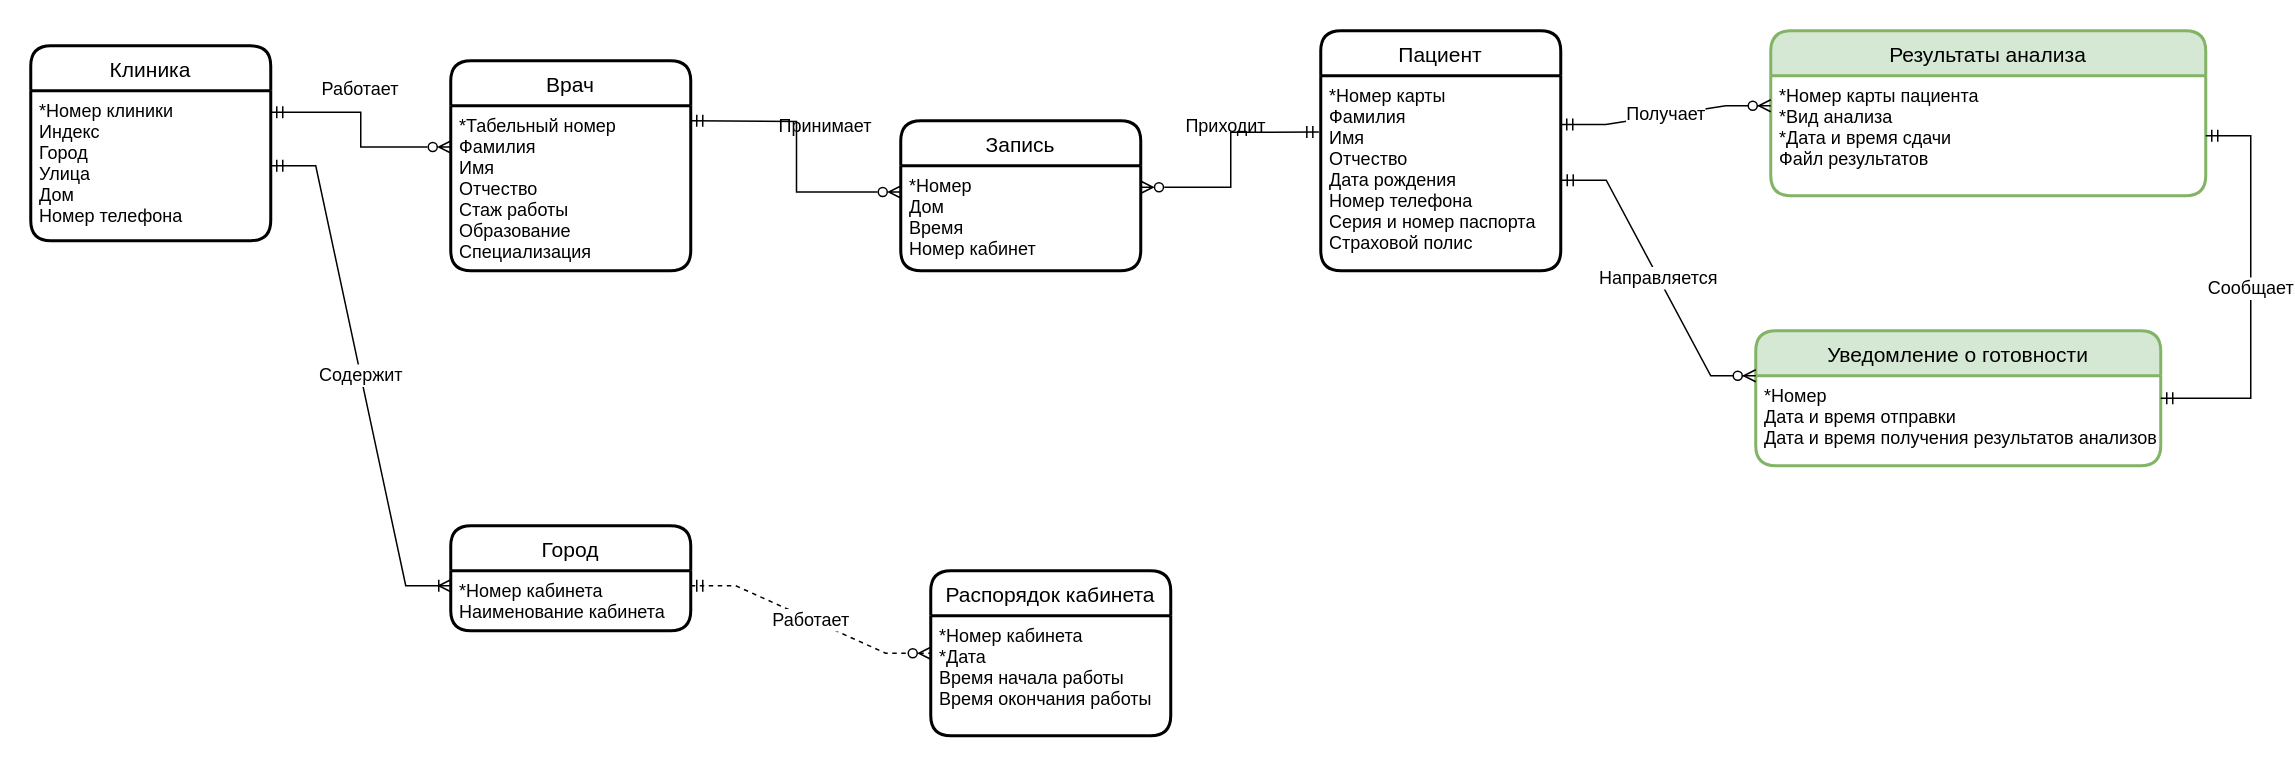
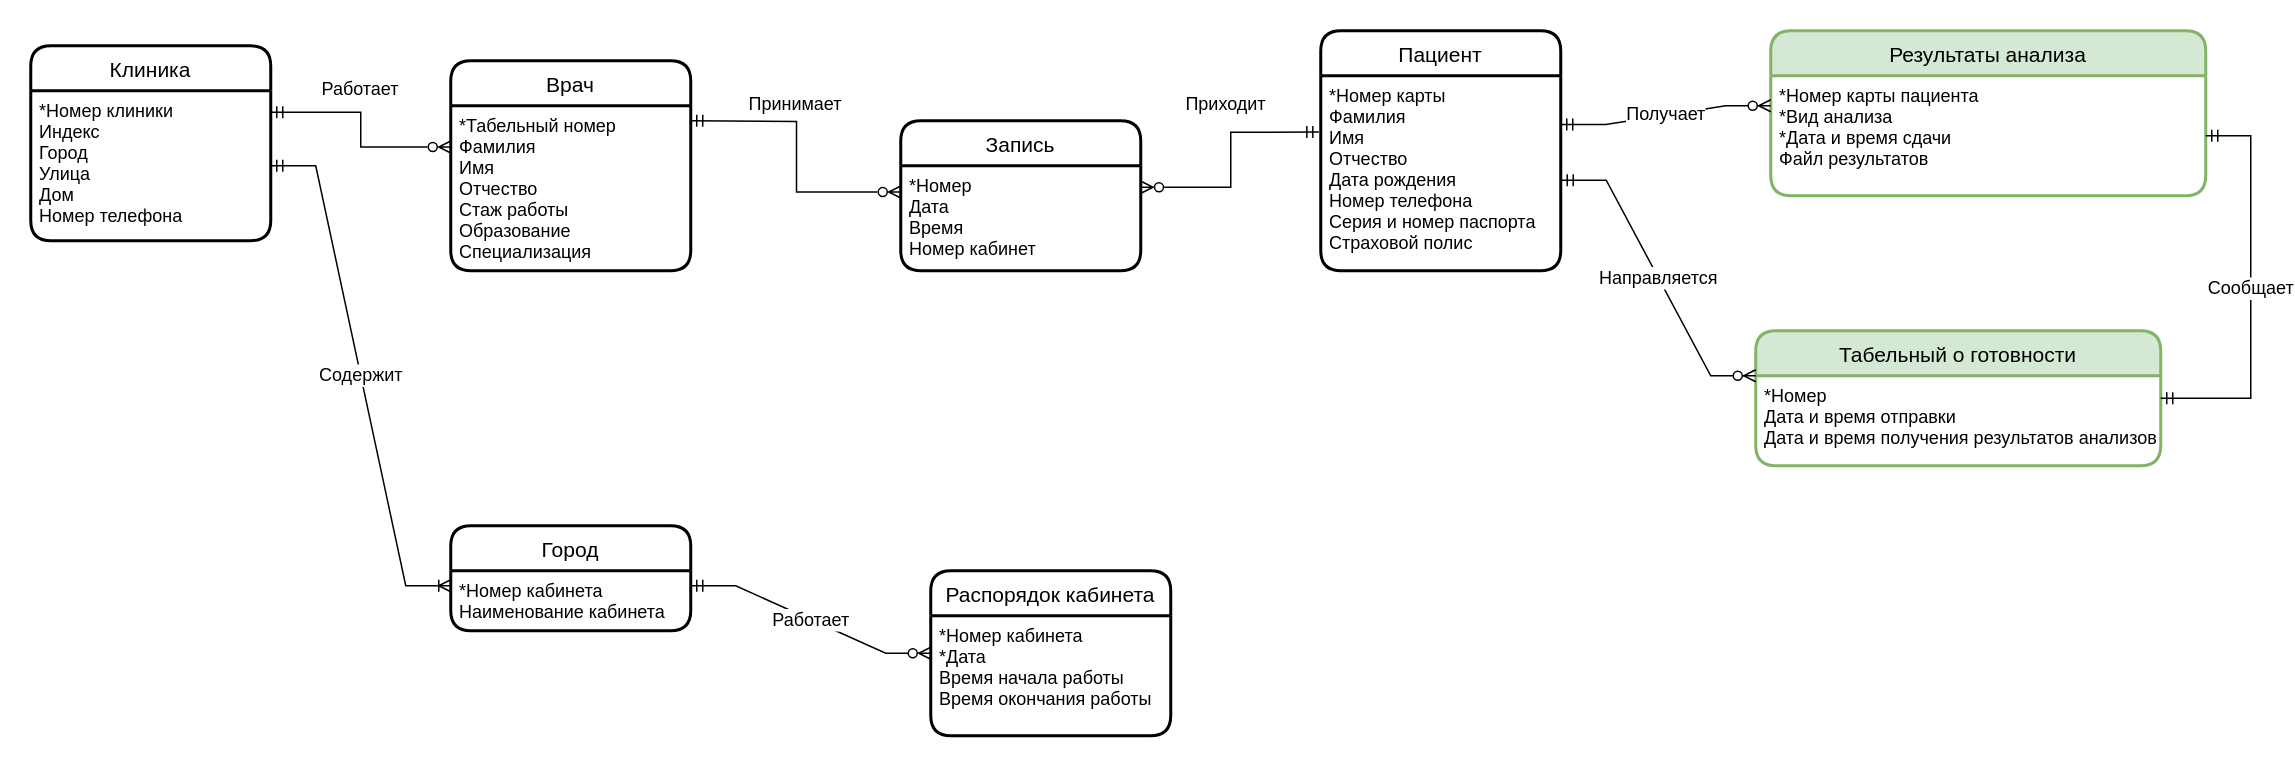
(826, 121) -> (796, 98)
(1226, 121) -> (1226, 98)
(939, 186) -> (939, 186)
(1958, 355) -> (1958, 355)
(741, 588) -> (741, 588)
